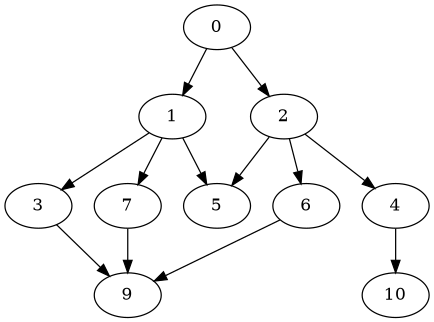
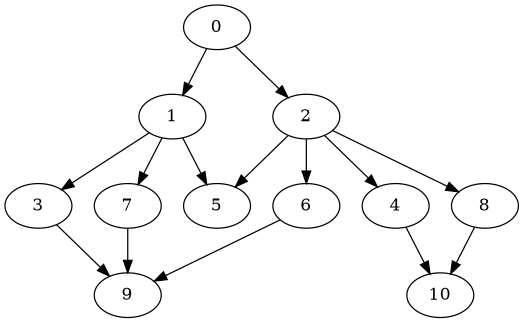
none -> (485, 206)
